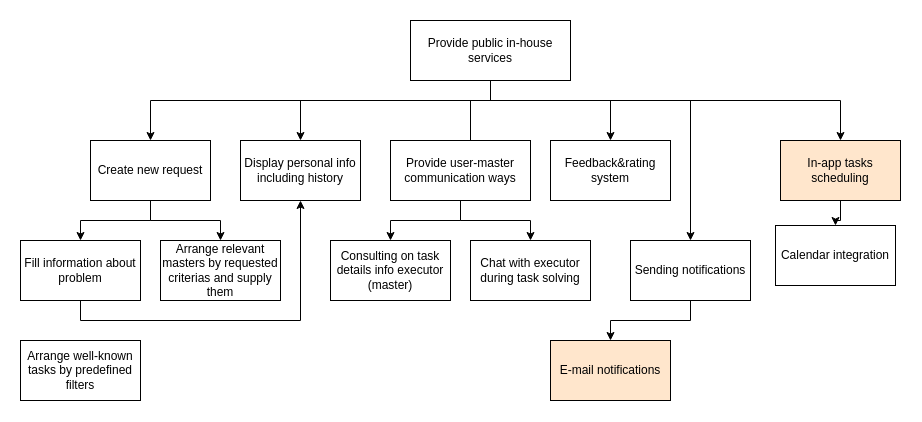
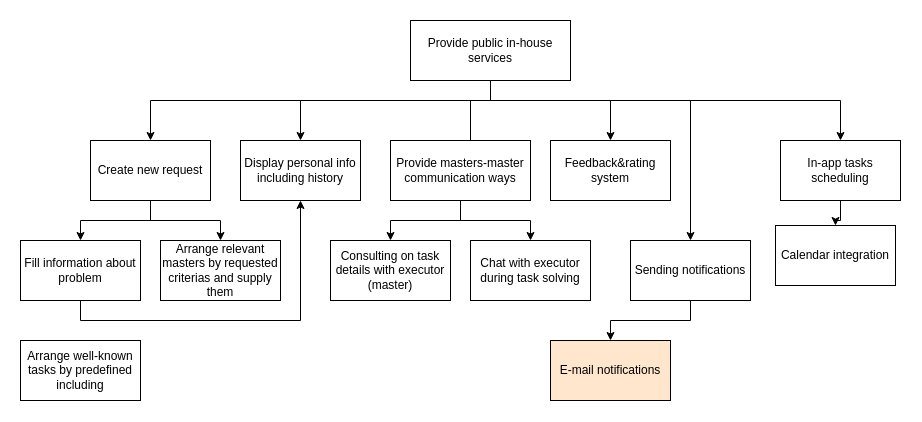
(461, 171) -> (461, 171)
(841, 171) -> (841, 171)
(391, 271) -> (391, 271)
(81, 371) -> (81, 371)
